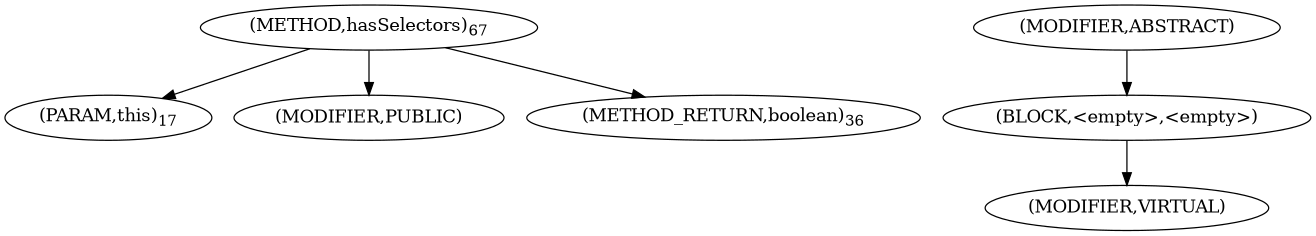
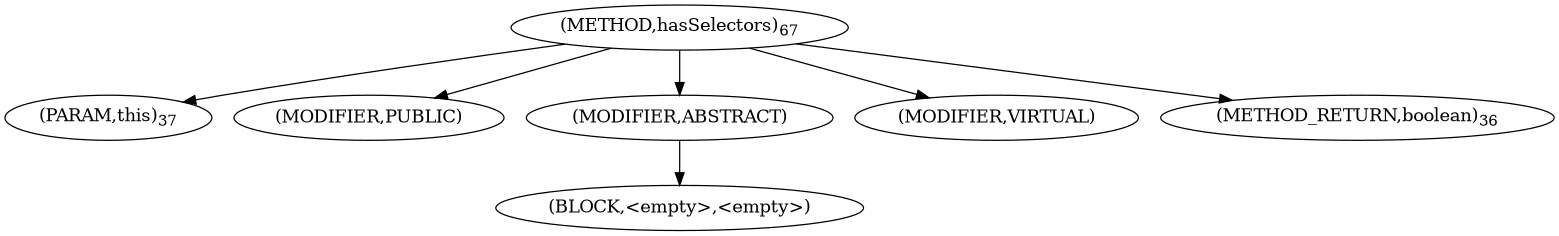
none -> (680, 67)
(168, 116) -> (168, 116)
(1127, 157) -> (833, 71)
